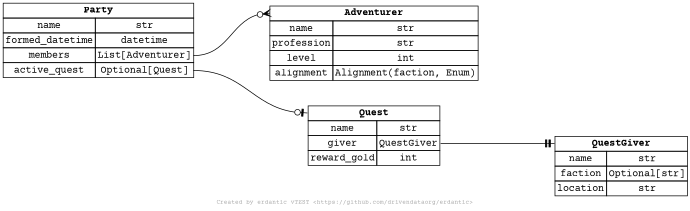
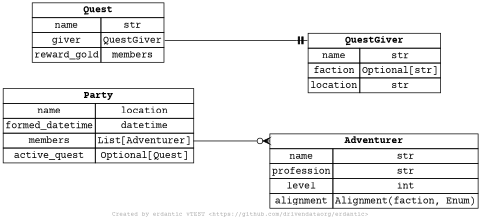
(144, 25) -> (144, 110)
(245, 88) -> none
(408, 158) -> (132, 55)
